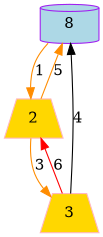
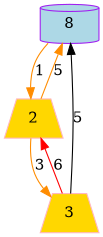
(78, 119) -> (78, 119)
